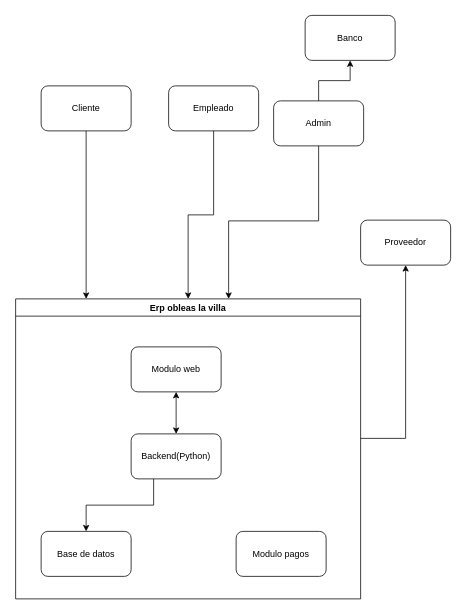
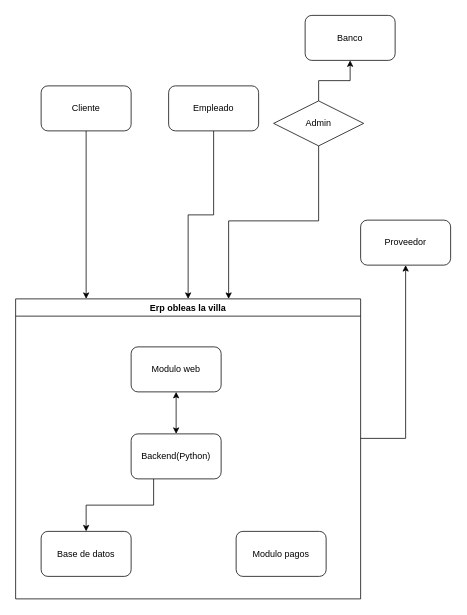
(318, 123) -> (318, 123)
